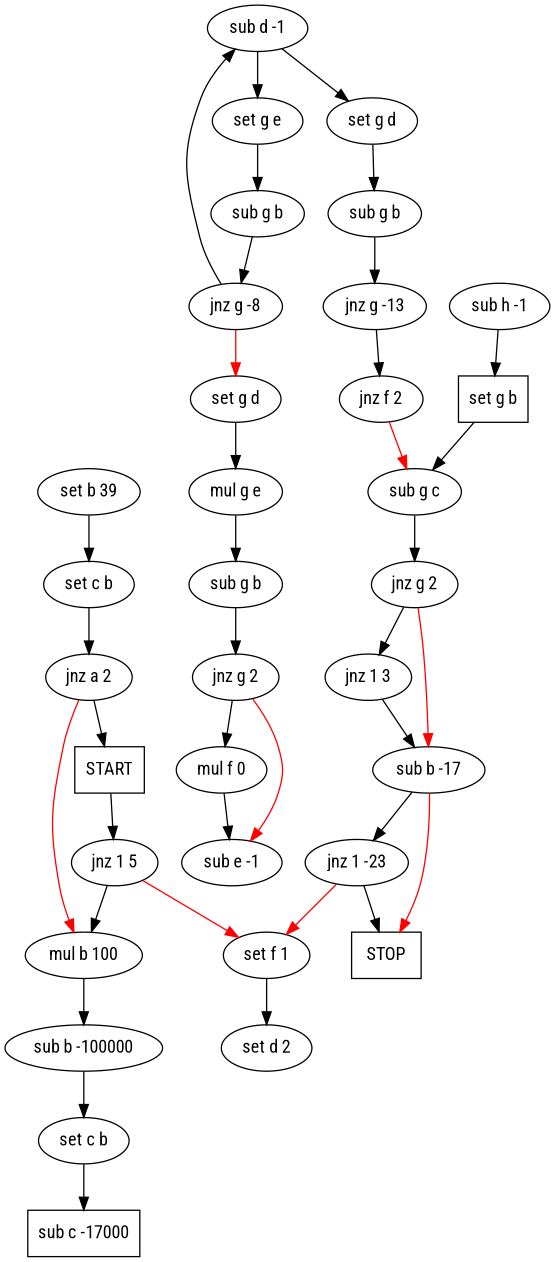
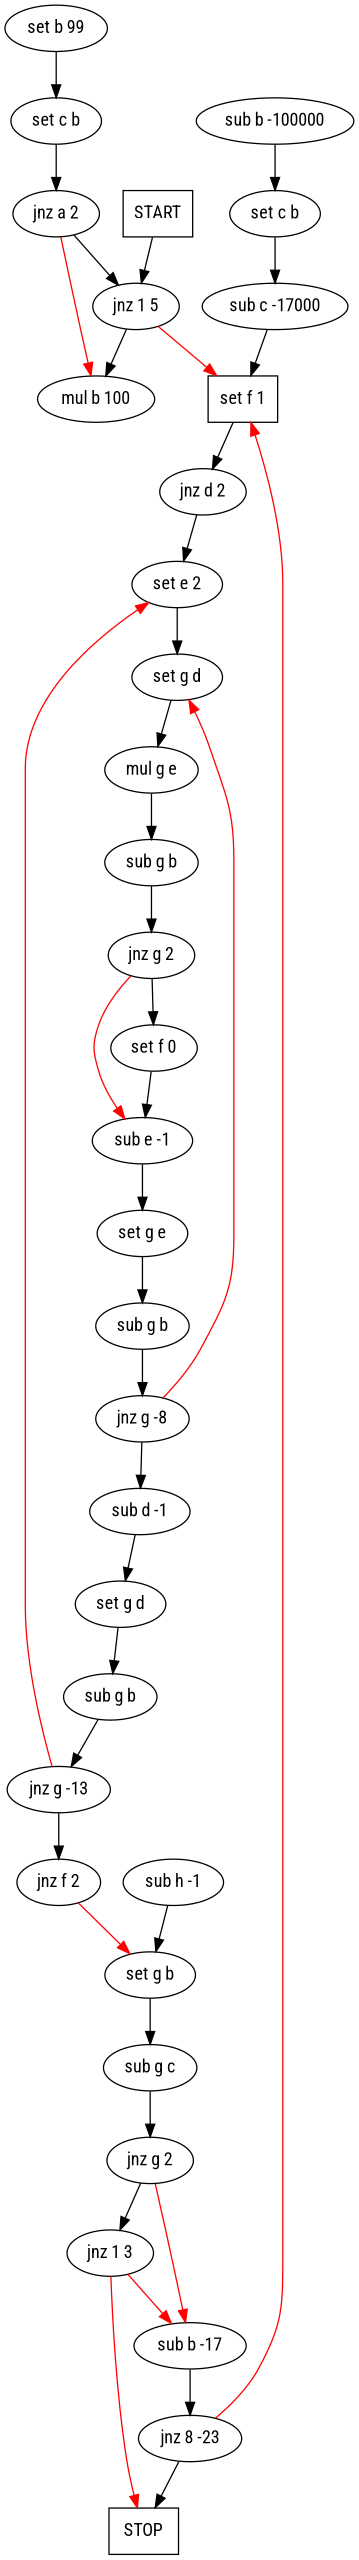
(258, 68) -> (142, 1181)
none -> (261, 346)
(493, 399) -> (150, 1975)
(396, 439) -> (99, 1924)
(89, 492) -> (56, 28)
none -> (177, 585)
(98, 717) -> (92, 255)
(395, 718) -> (145, 2294)
(222, 770) -> (154, 1048)
(425, 858) -> (118, 2386)
(357, 863) -> (190, 2439)
(267, 955) -> (243, 399)
(84, 995) -> none
(267, 1048) -> (203, 492)
(84, 1233) -> (275, 306)
